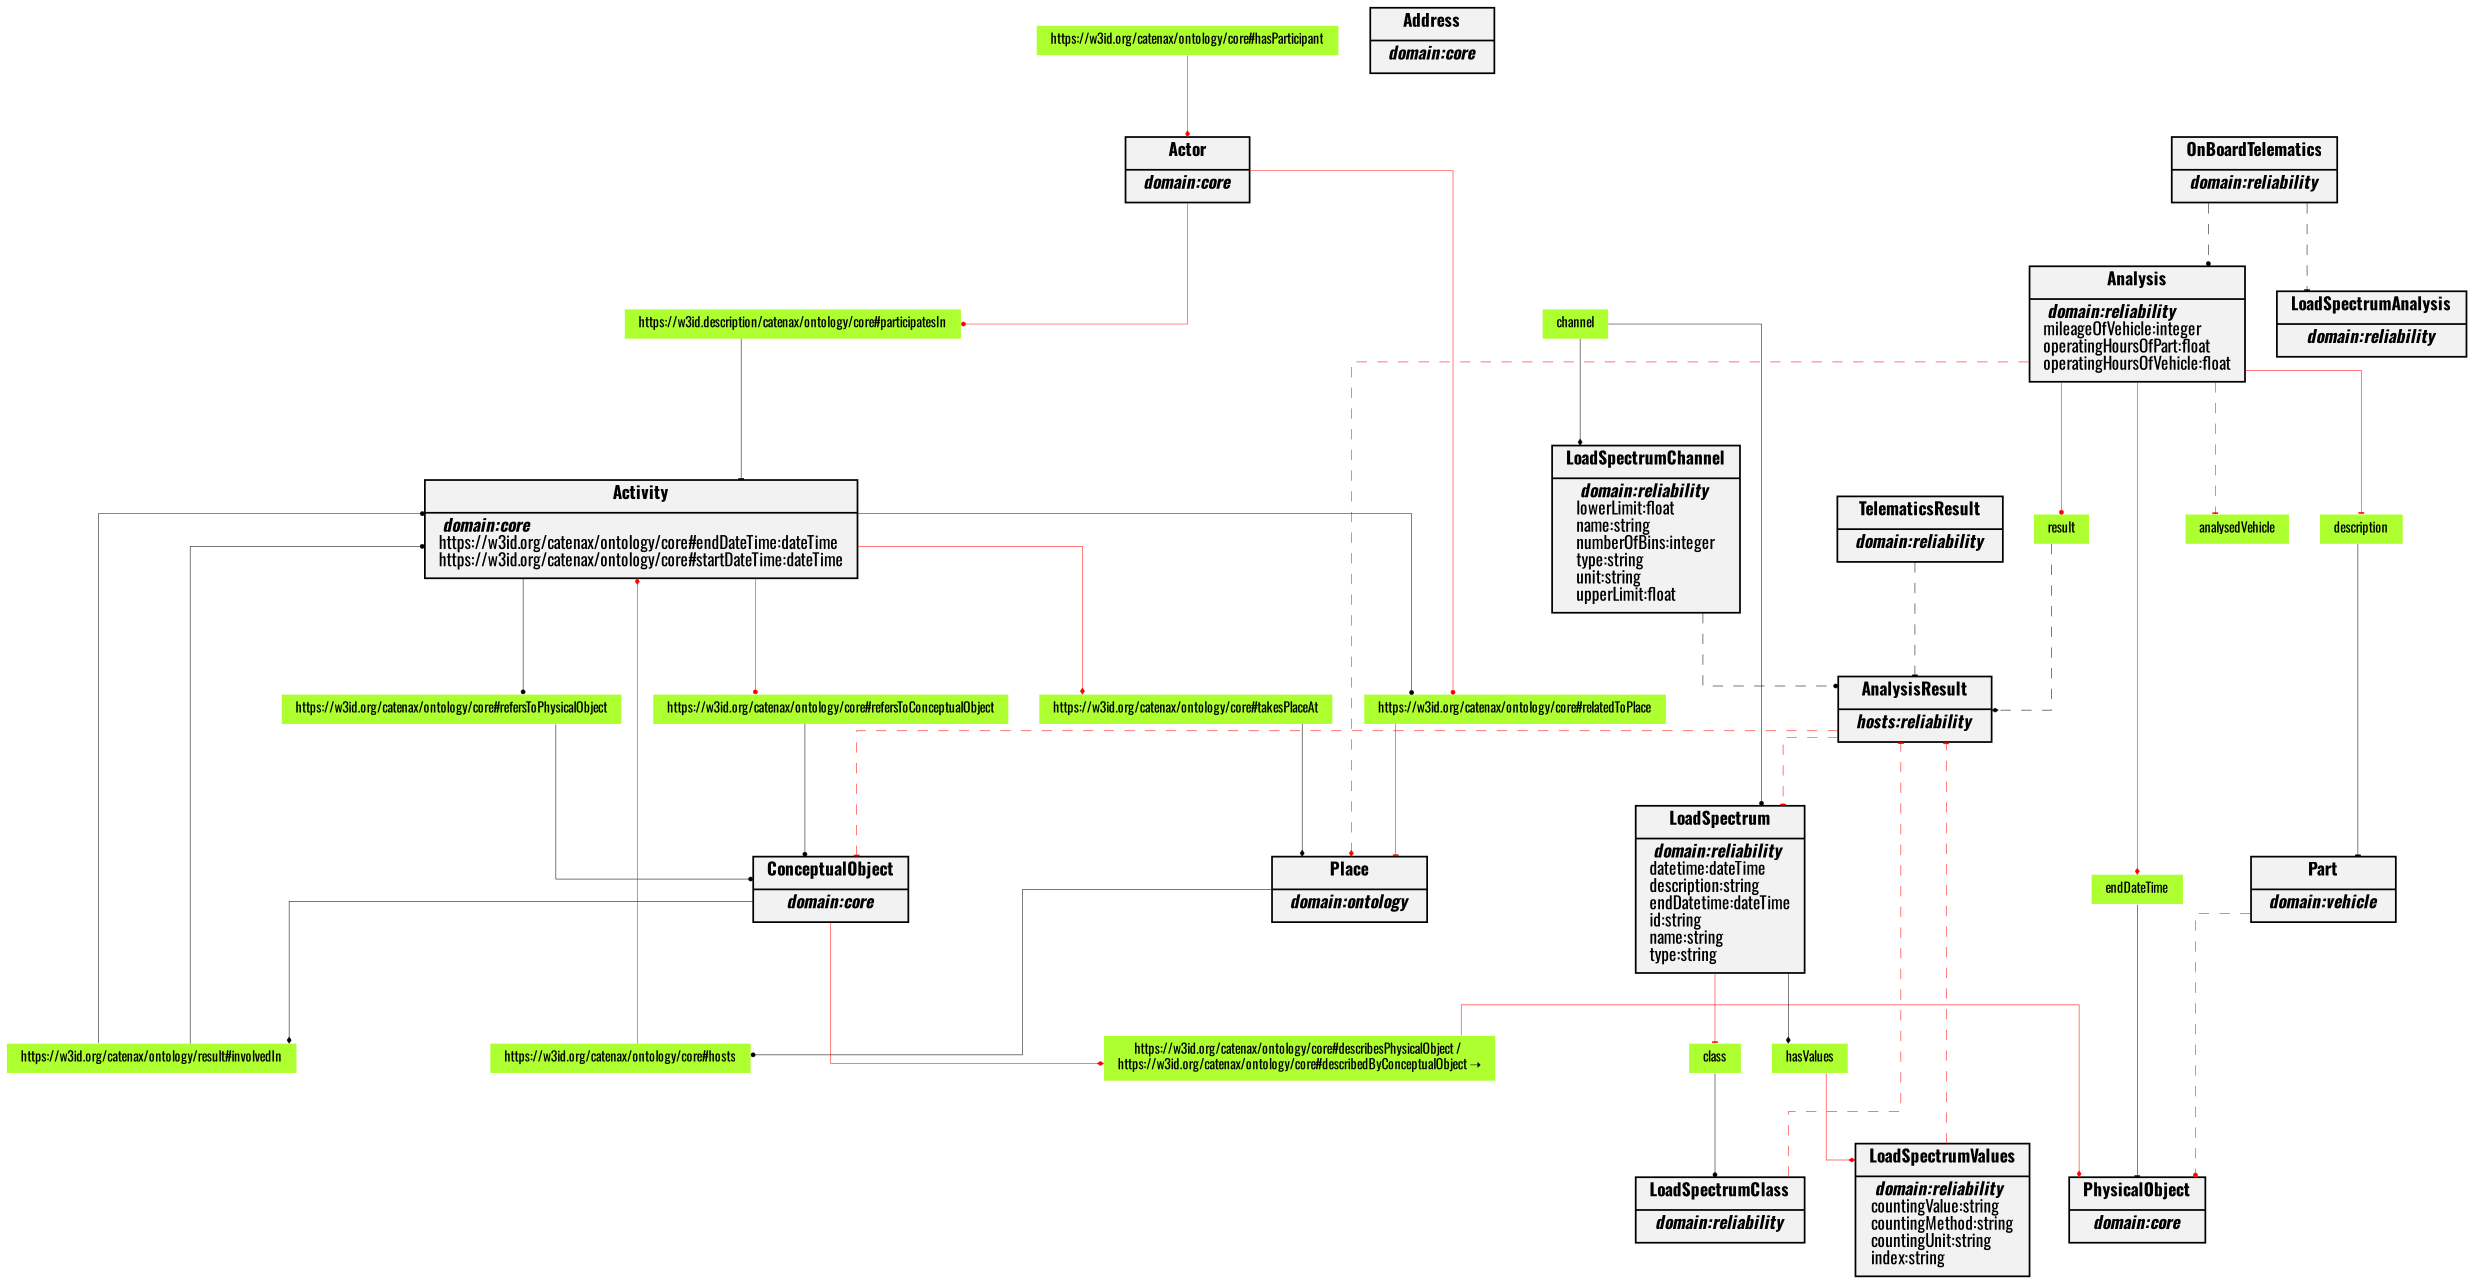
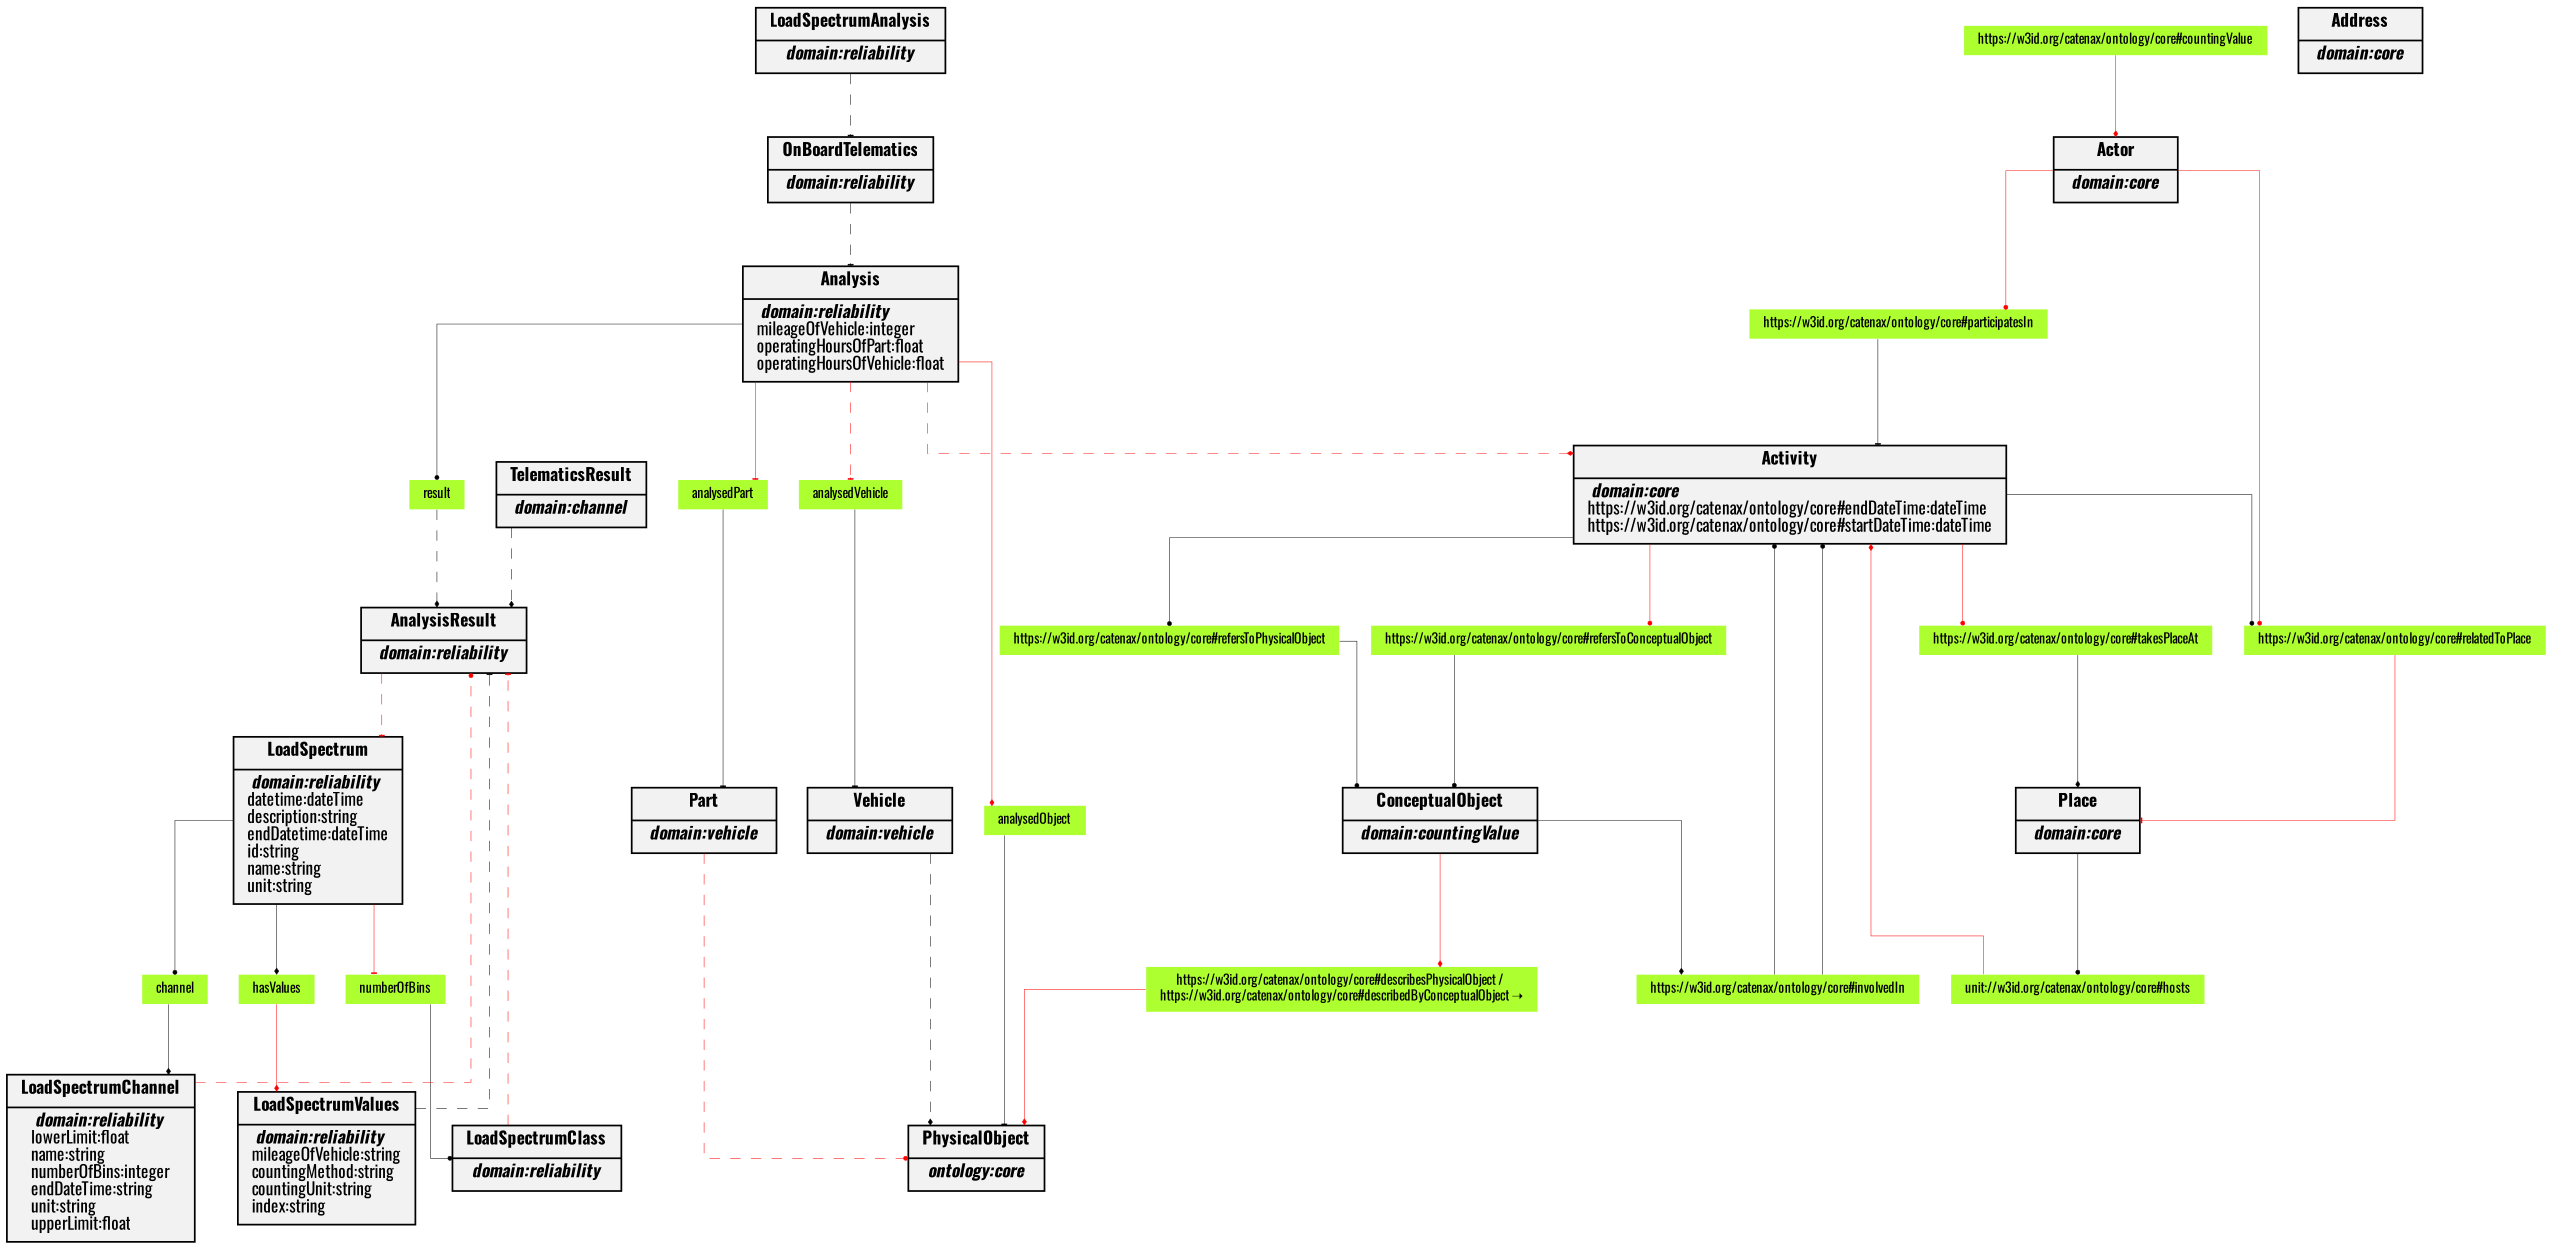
(1188, 41) -> (2116, 41)
(2208, 232) -> (851, 233)
(2307, 246) -> (851, 104)
(793, 324) -> (1899, 324)
(1475, 362) -> (1212, 453)
(2061, 446) -> (514, 324)
(1762, 486) -> (175, 866)
(2361, 529) -> (723, 495)
(1918, 543) -> (569, 508)
(1041, 546) -> (1963, 583)
(1611, 561) -> (92, 1190)
(1915, 618) -> (511, 564)
(1732, 686) -> (471, 1018)
(1912, 723) -> (441, 654)
(1286, 731) -> none
none -> (880, 820)
(2137, 889) -> (1035, 820)
(828, 903) -> (1437, 834)
(1347, 903) -> (2075, 834)
(1946, 944) -> (490, 929)
(1684, 956) -> (280, 887)
(152, 1058) -> (1778, 989)
(620, 1058) -> (2078, 989)
(1715, 1058) -> (396, 989)
(1936, 1207) -> (327, 1156)
(2135, 1224) -> (974, 1172)
